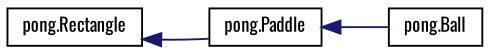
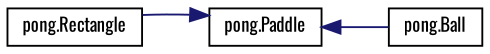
(185, 40) -> (166, 14)
